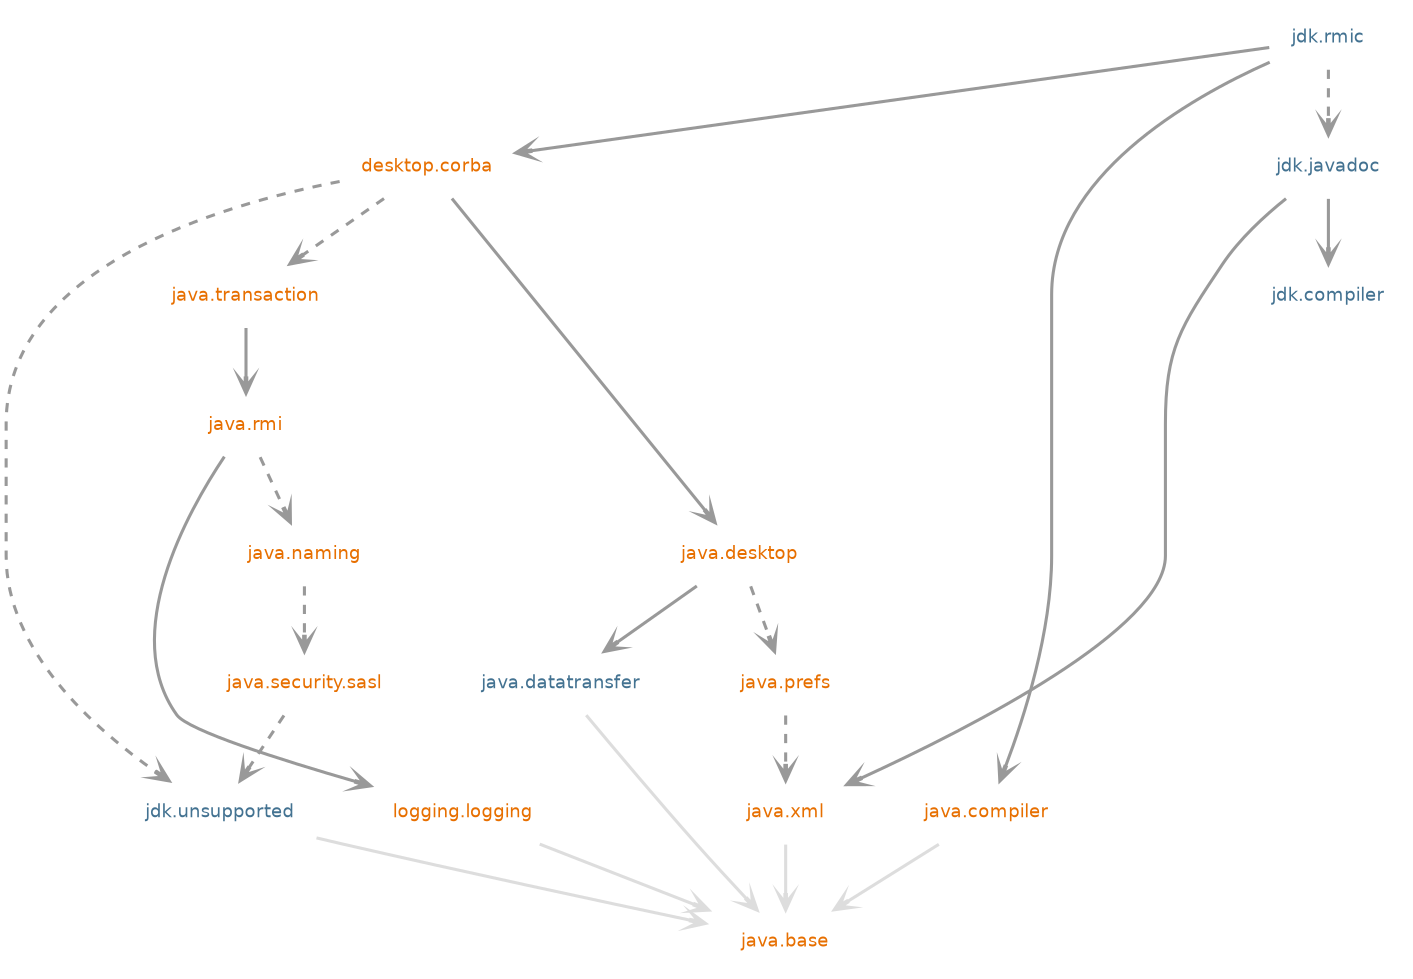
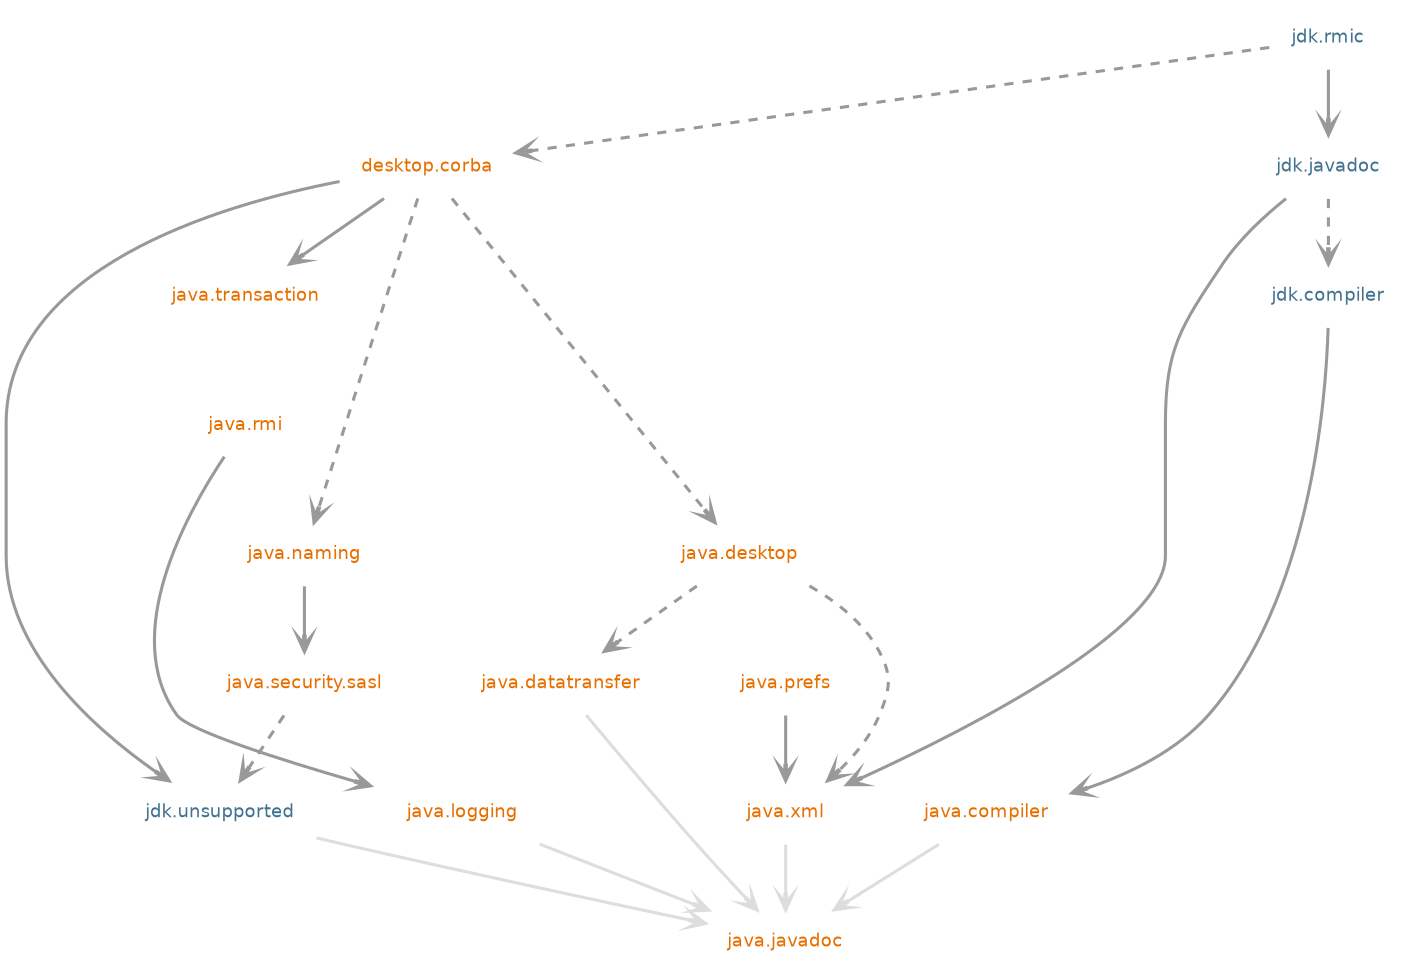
(1328, 95) -> (1328, 95)
(900, 99) -> (900, 99)
(1328, 224) -> (1328, 224)
(343, 227) -> (343, 227)
(246, 353) -> none
(579, 355) -> (579, 355)
(1052, 366) -> (1276, 600)
(9, 404) -> (9, 404)
(272, 483) -> (368, 353)
(304, 611) -> (304, 611)
(760, 612) -> (887, 669)
(657, 614) -> (657, 614)
(561, 683) -> (561, 683)
(786, 740) -> (786, 740)
(463, 813) -> (463, 813)
(786, 942) -> (786, 942)
